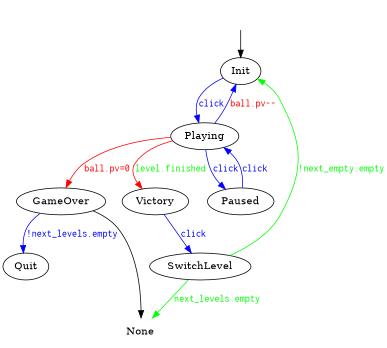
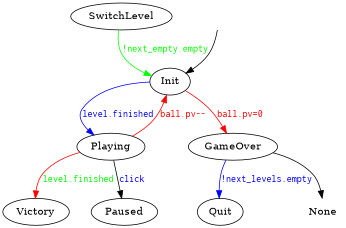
(212, 104) -> (118, 114)
(225, 108) -> (151, 122)
(115, 148) -> (207, 106)
(210, 168) -> (117, 176)
(241, 168) -> none
(176, 231) -> none
(173, 296) -> none
